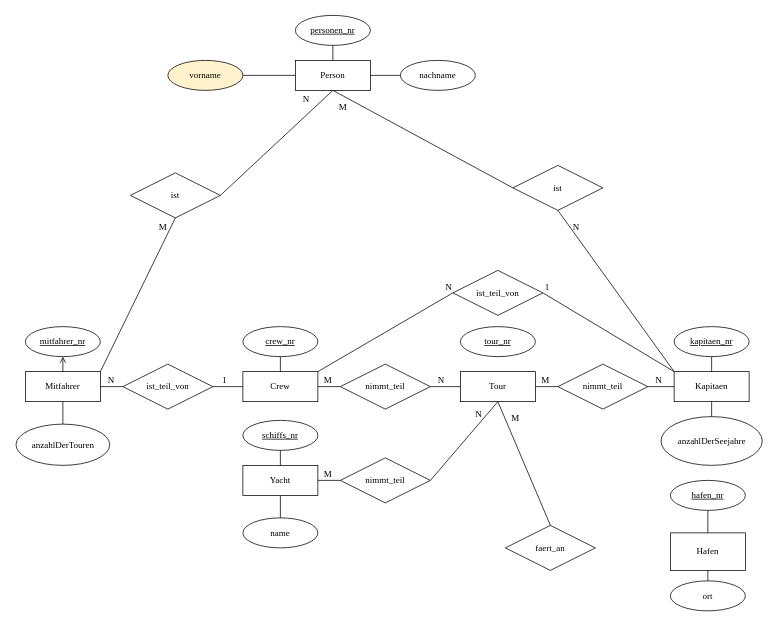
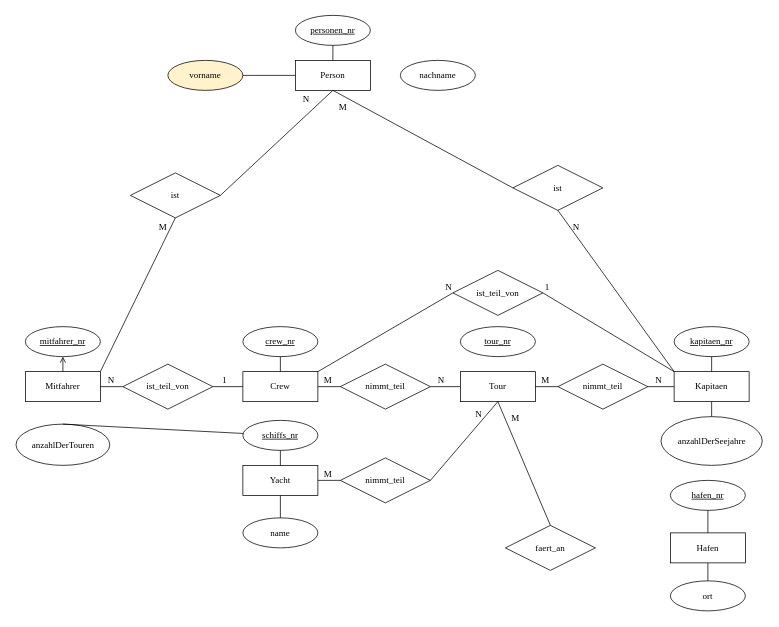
(385, 75) -> none
(63, 413) -> (159, 429)
(708, 552) -> (708, 548)
